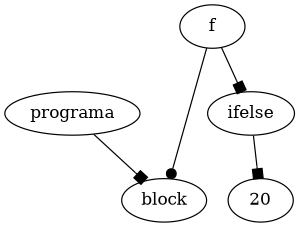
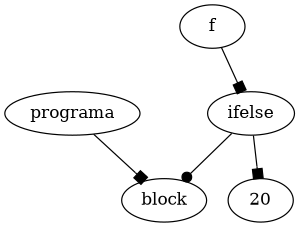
(190, 108) -> (211, 153)
